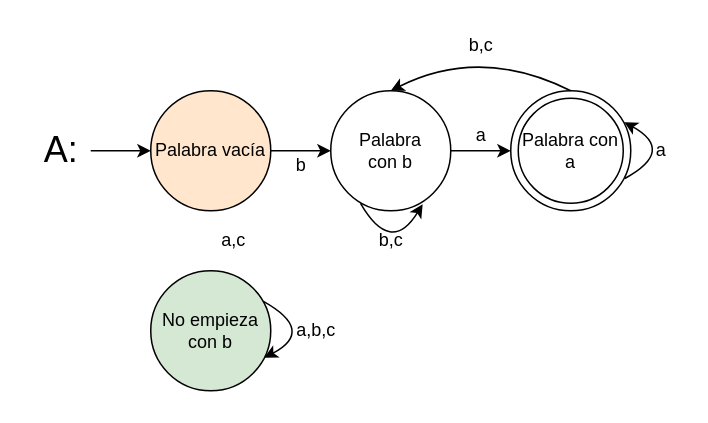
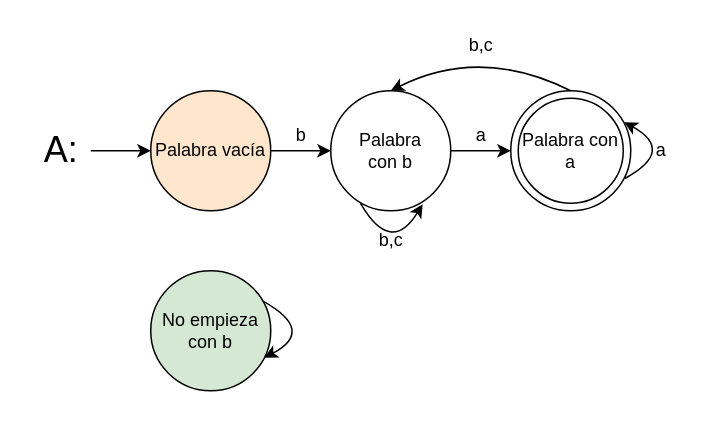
(301, 166) -> (301, 136)
(233, 241) -> none
(316, 331) -> none
